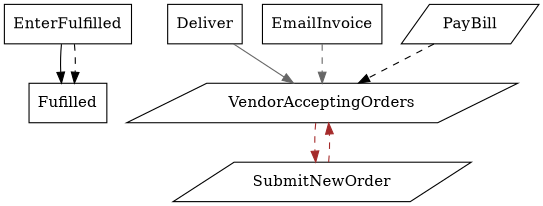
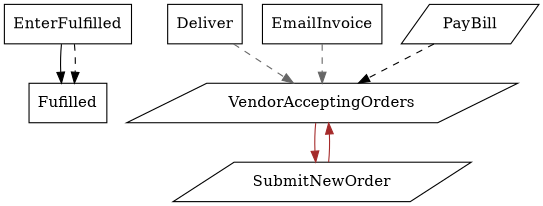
(259, 60) -> (259, 60)
(315, 137) -> (315, 137)
(329, 148) -> (329, 148)
